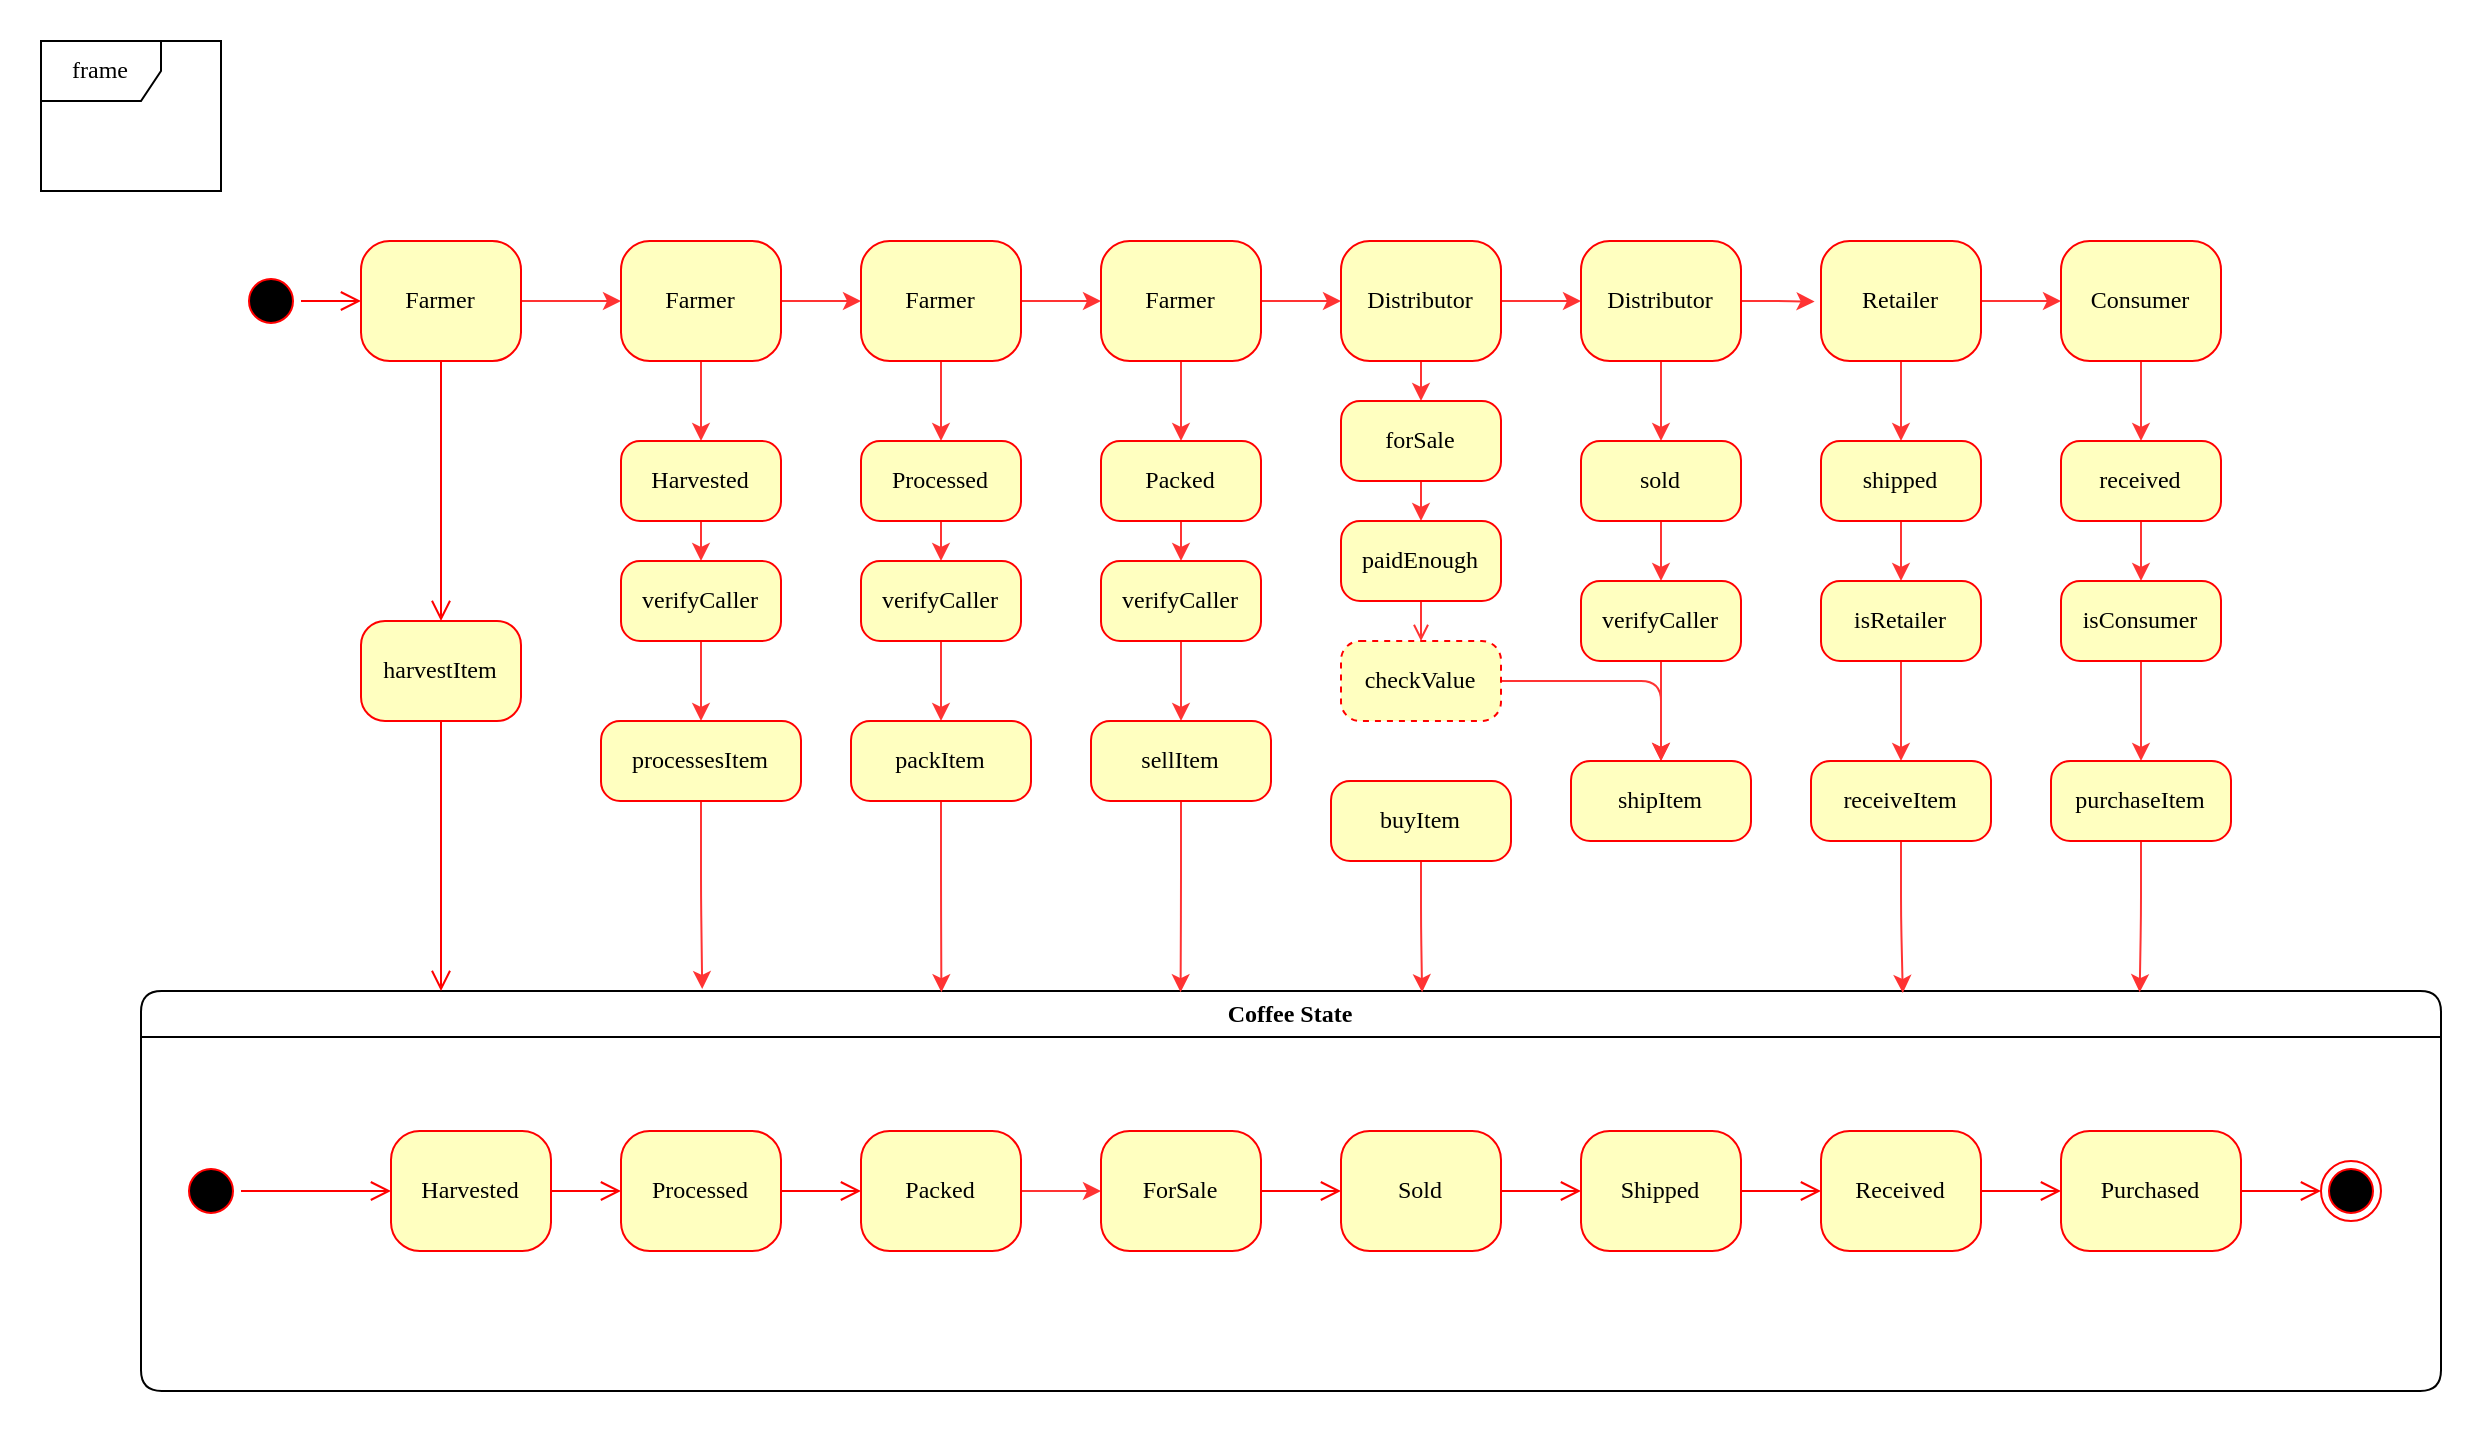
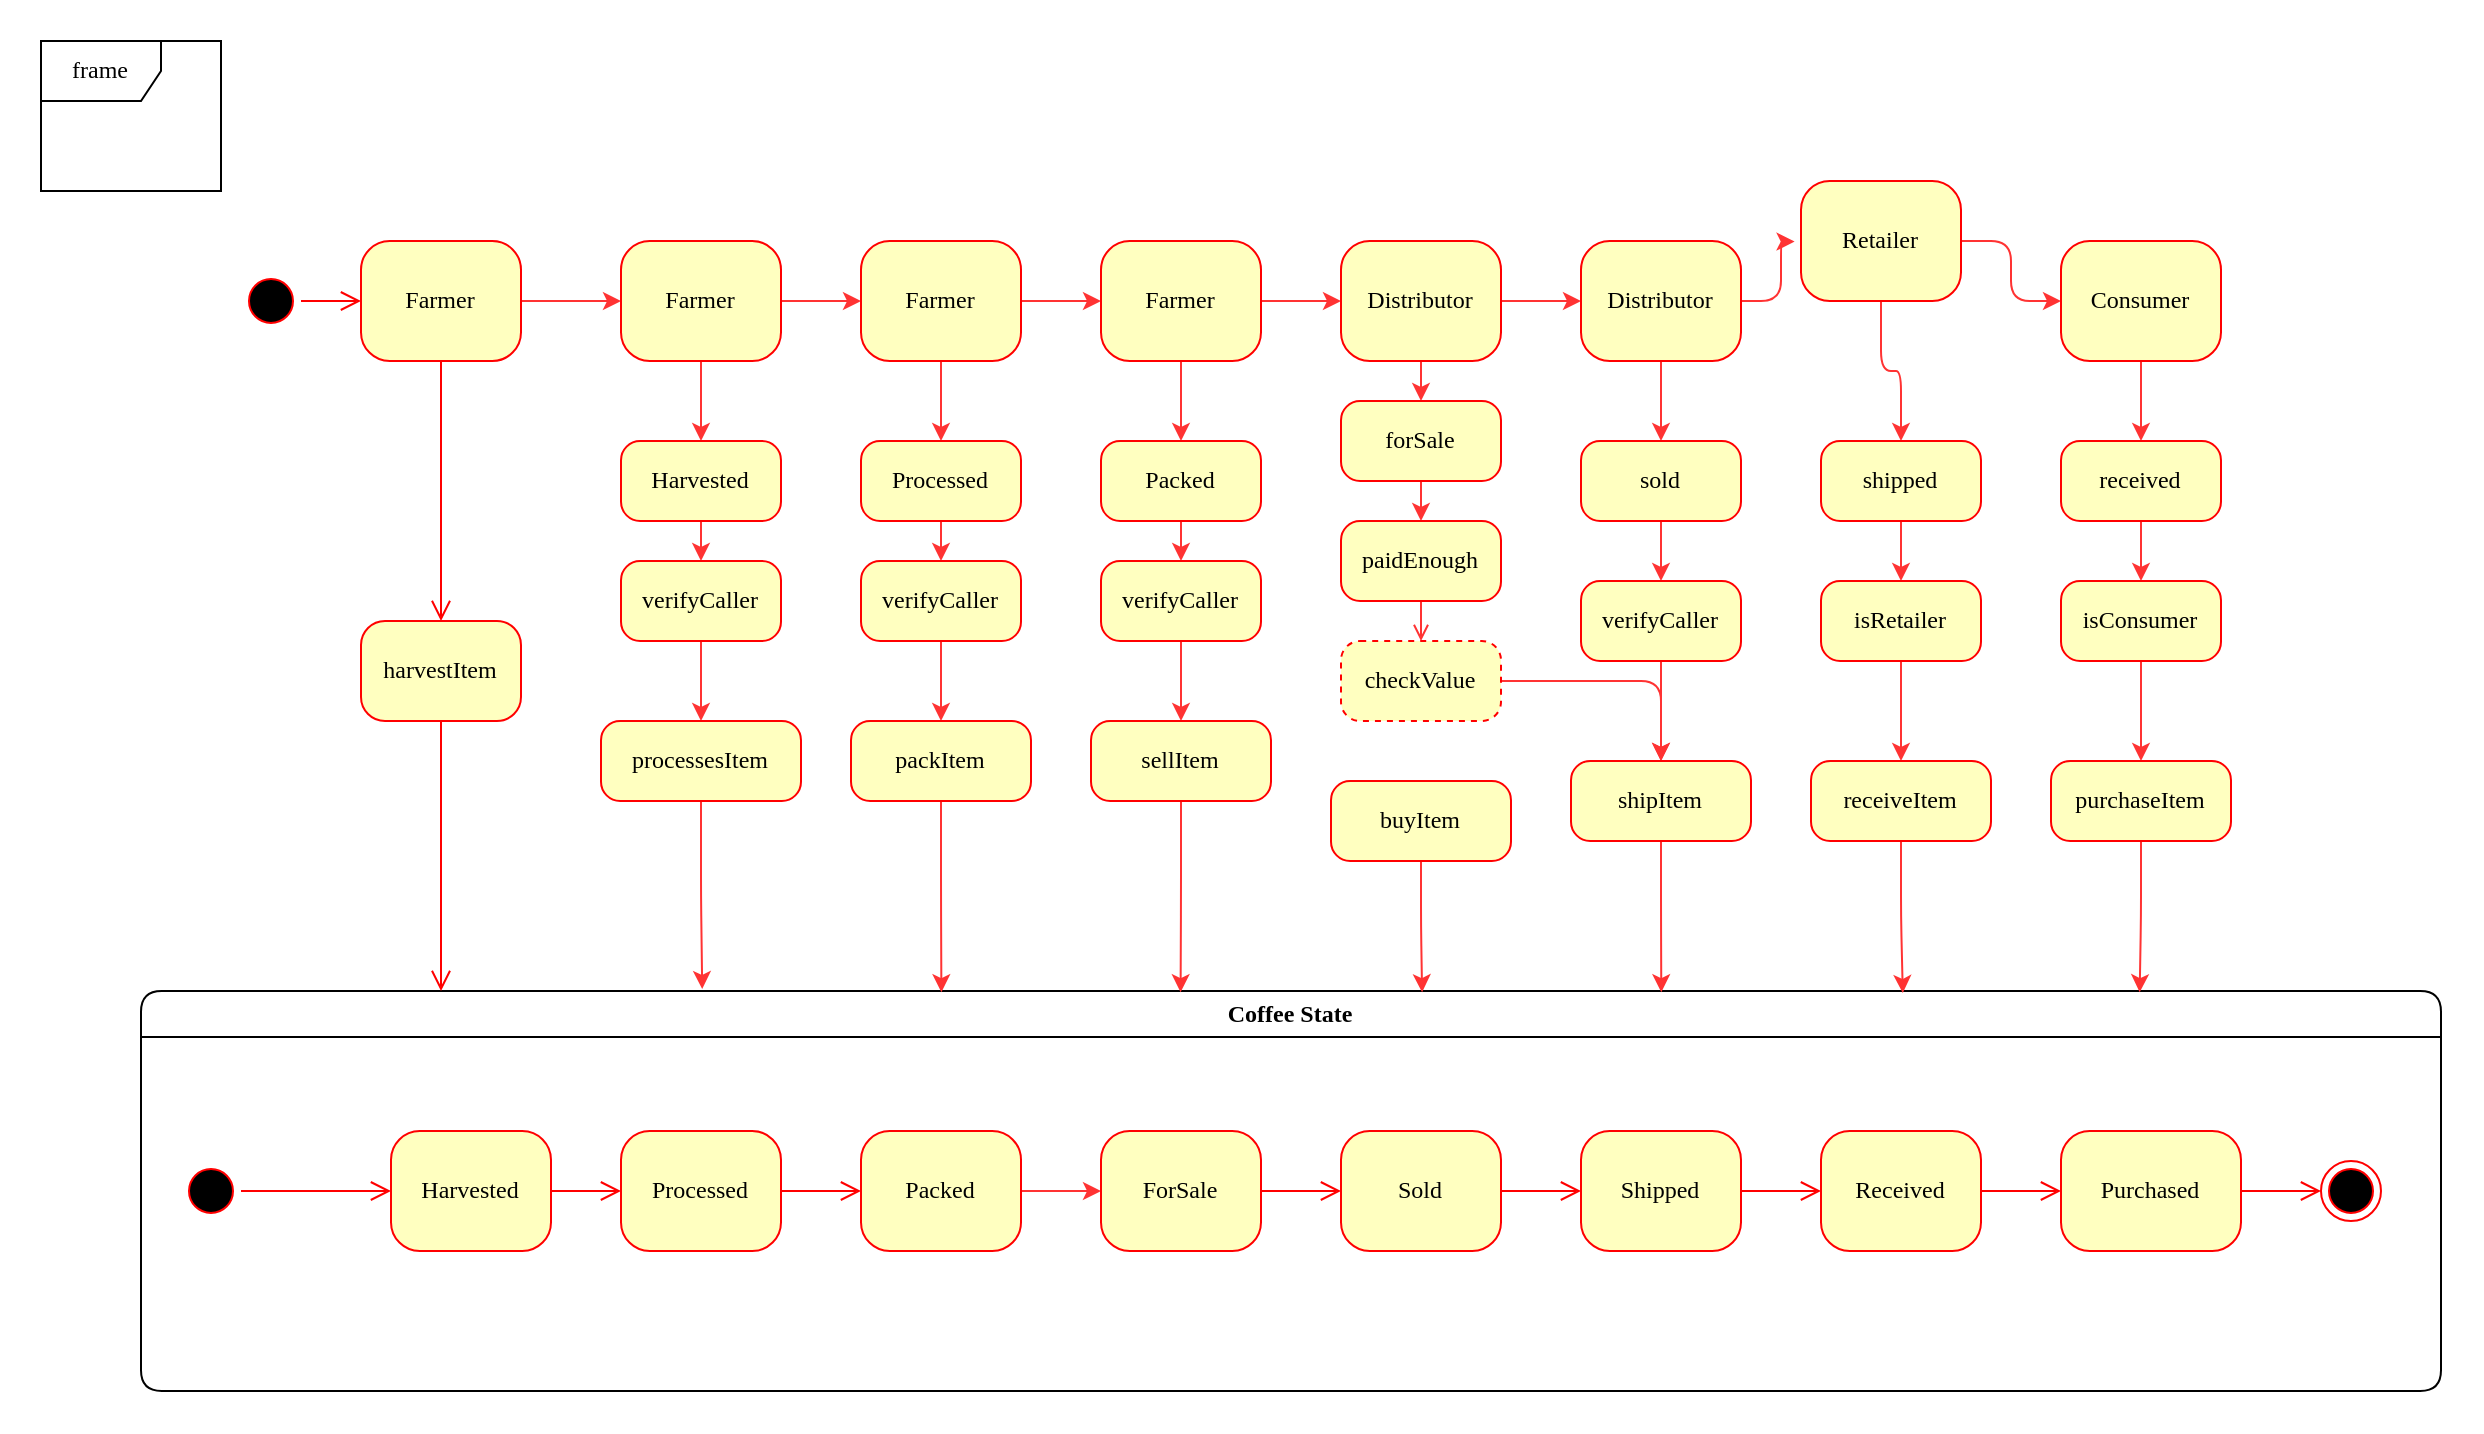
(1901, 301) -> (1881, 241)
none -> (1661, 910)
